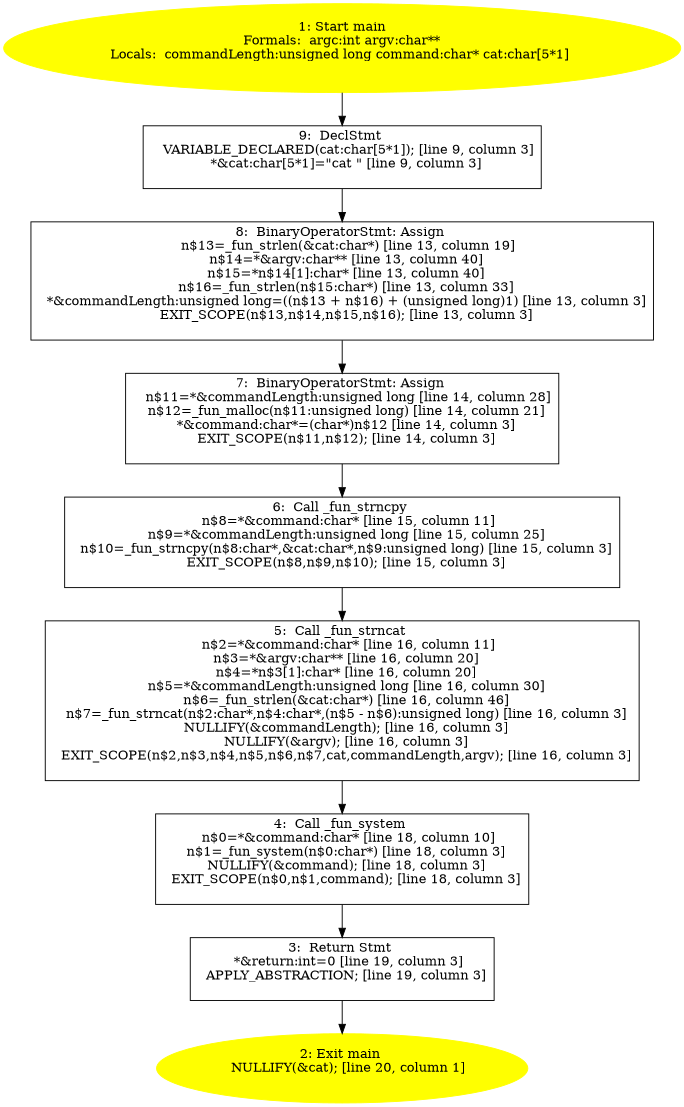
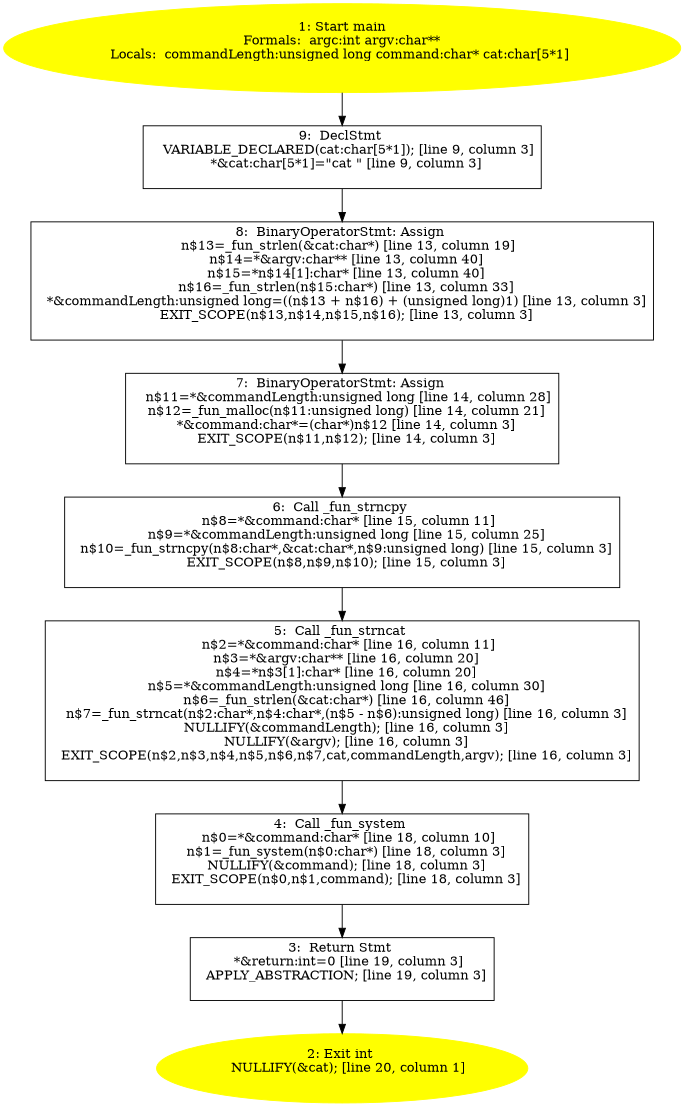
(342, 1068) -> (342, 1068)
